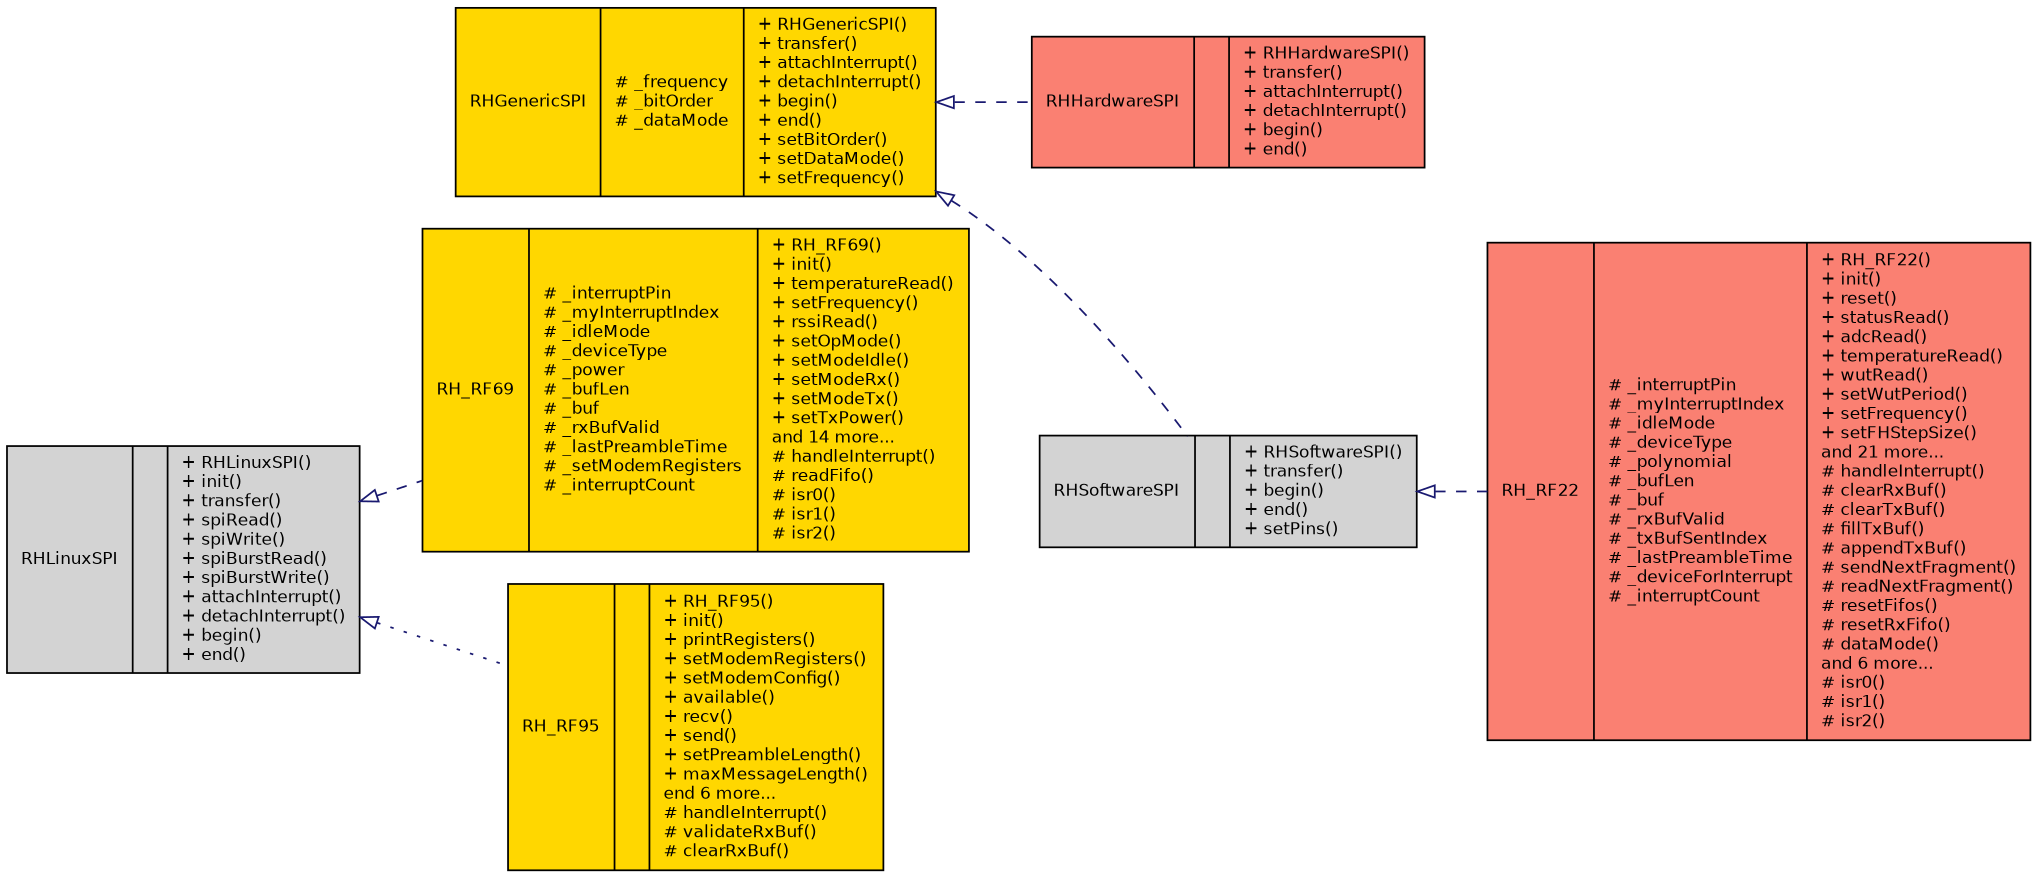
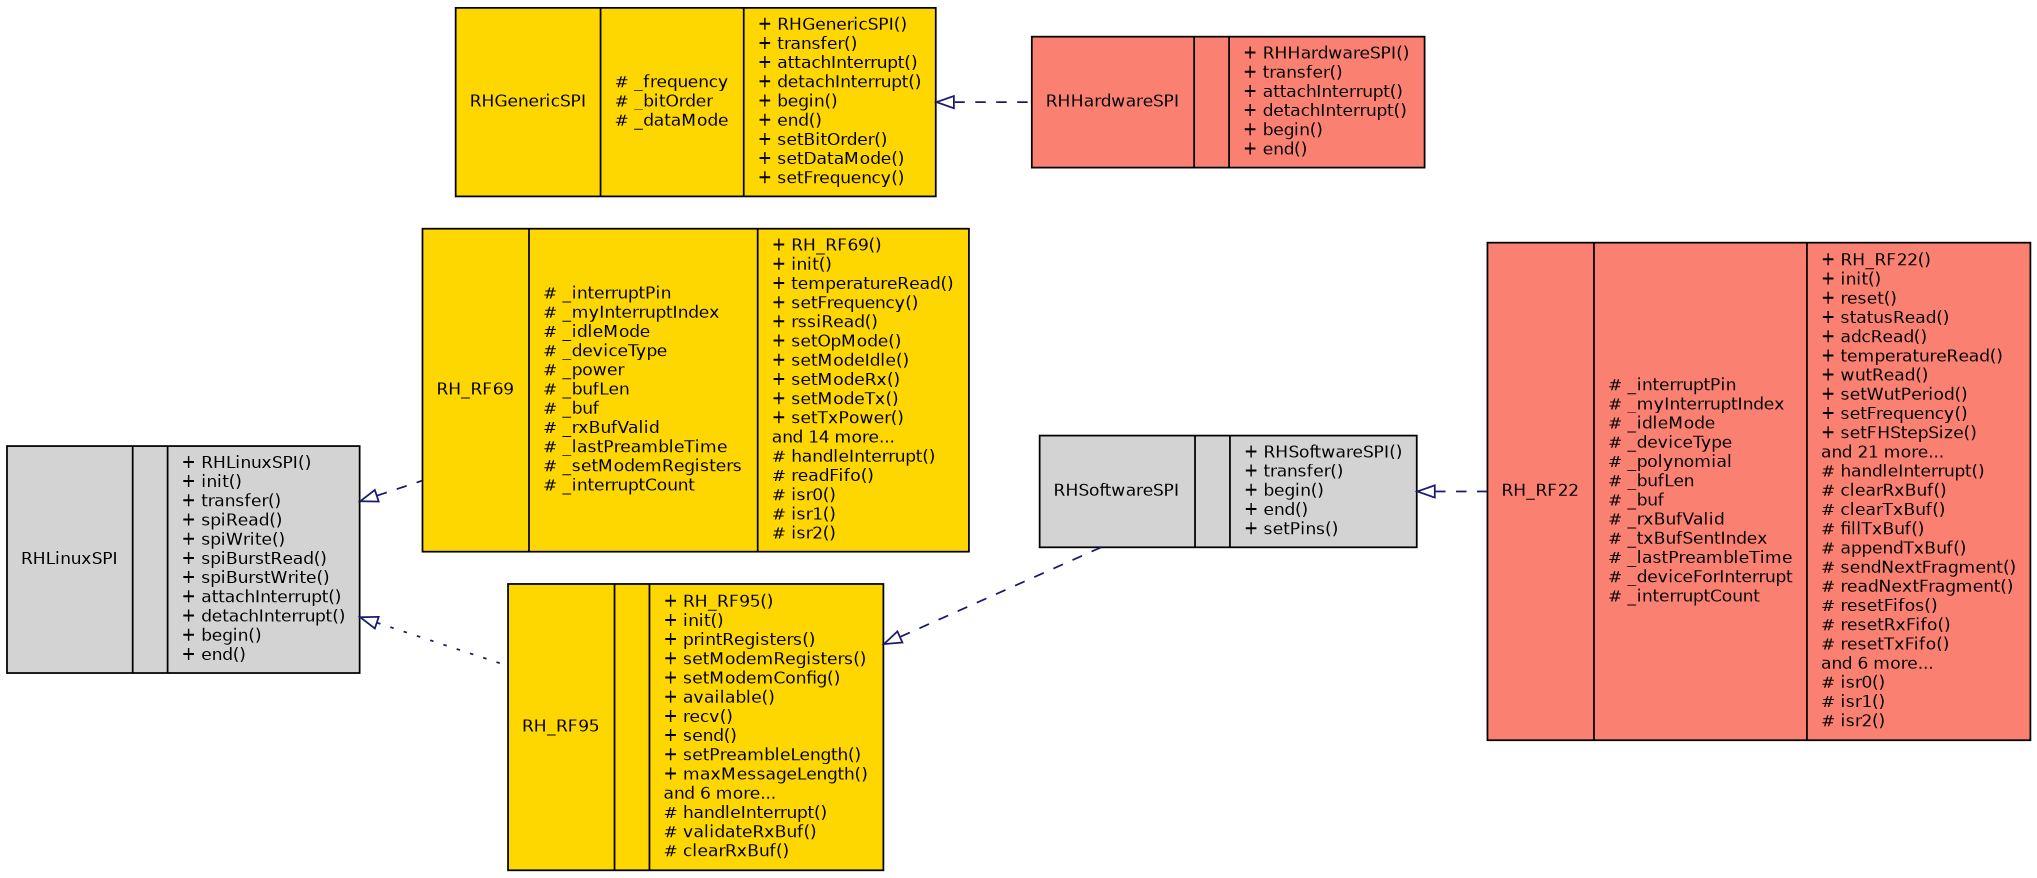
(1079, 308) -> (1002, 592)
(1880, 644) -> (1886, 644)
(720, 793) -> (720, 793)
